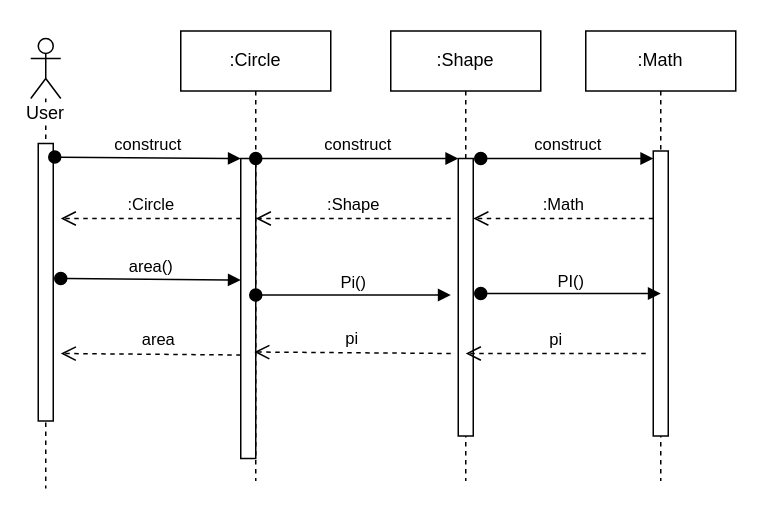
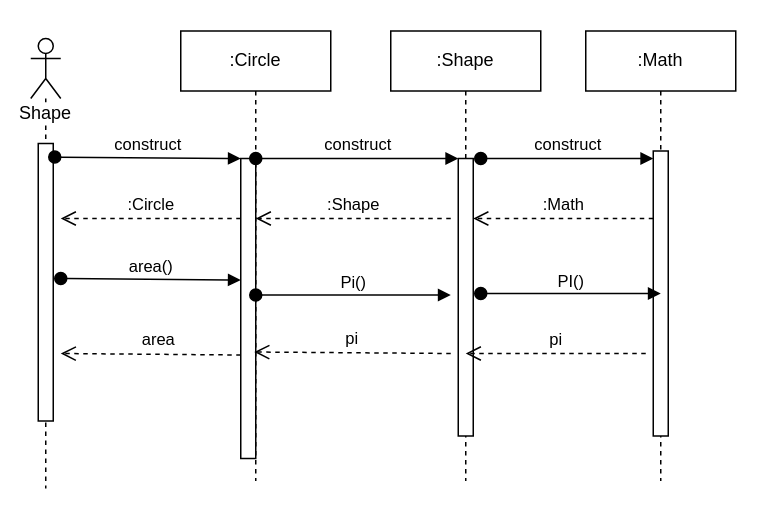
(46, 124) -> (46, 124)
